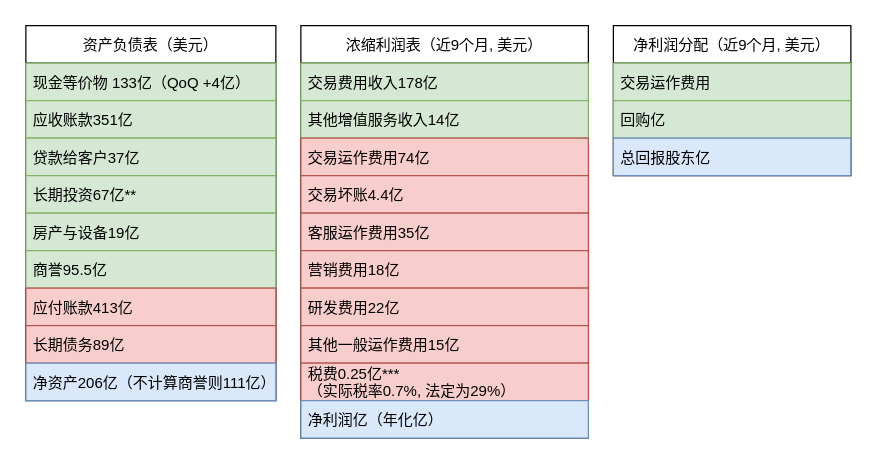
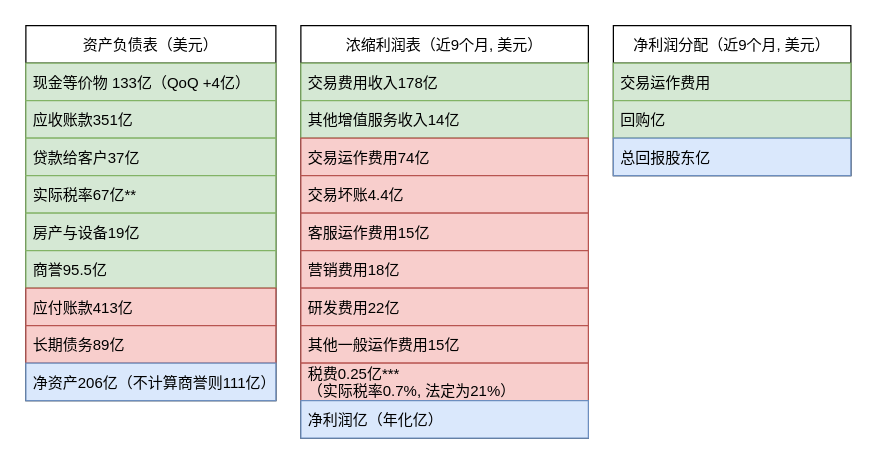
(87, 195) -> (87, 195)
(368, 233) -> (368, 233)
(357, 374) -> (357, 374)
